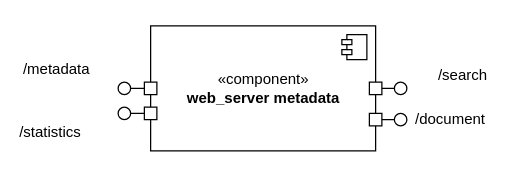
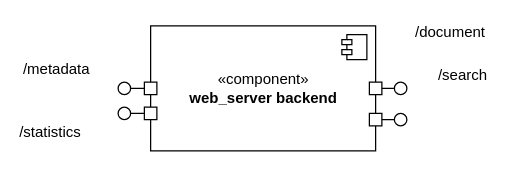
(264, 88) -> (264, 88)
(451, 119) -> (451, 32)
